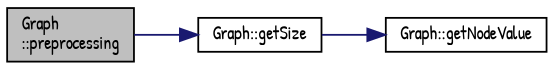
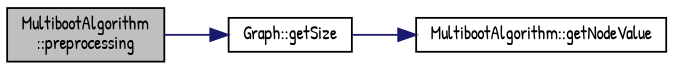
(71, 35) -> (86, 35)
(466, 35) -> (541, 35)
